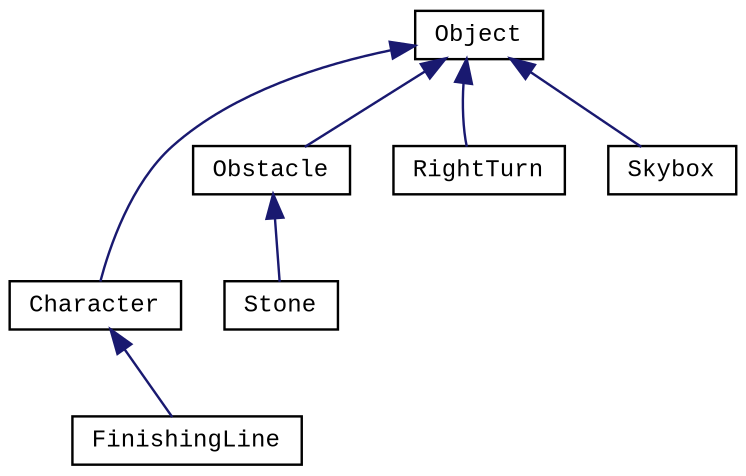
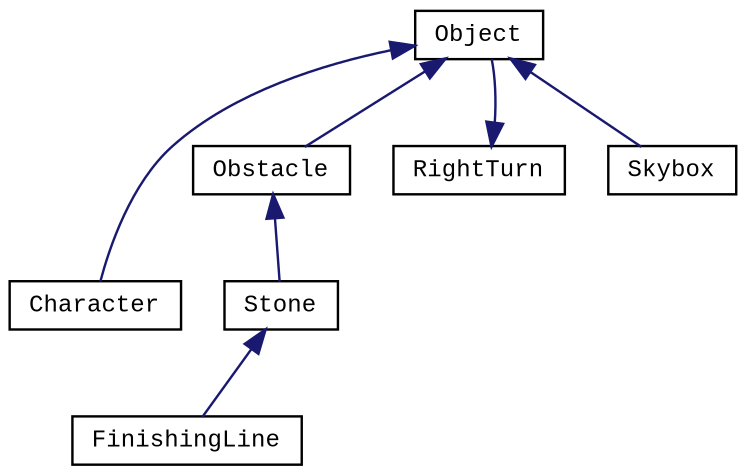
(463, 115) -> (495, 91)
(148, 383) -> (227, 383)
